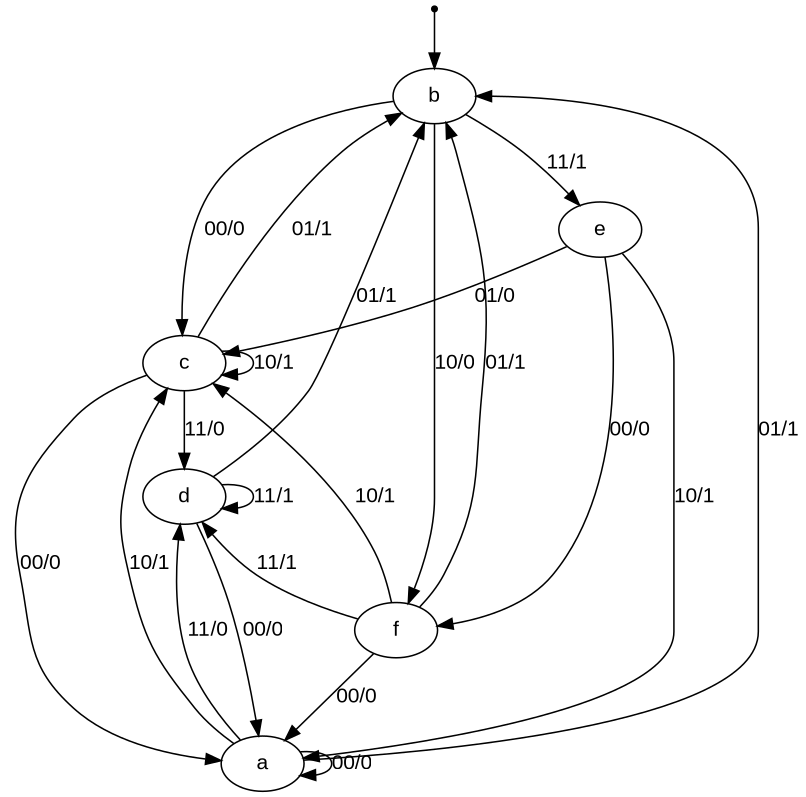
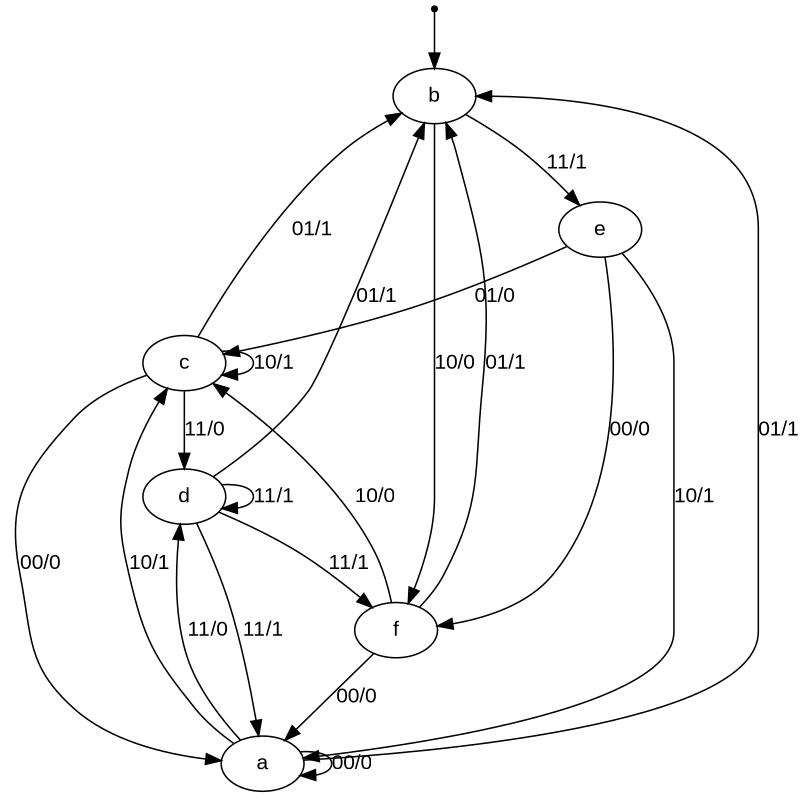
(236, 163) -> none
(375, 497) -> (375, 497)
(278, 588) -> (293, 549)
(263, 630) -> (263, 630)
